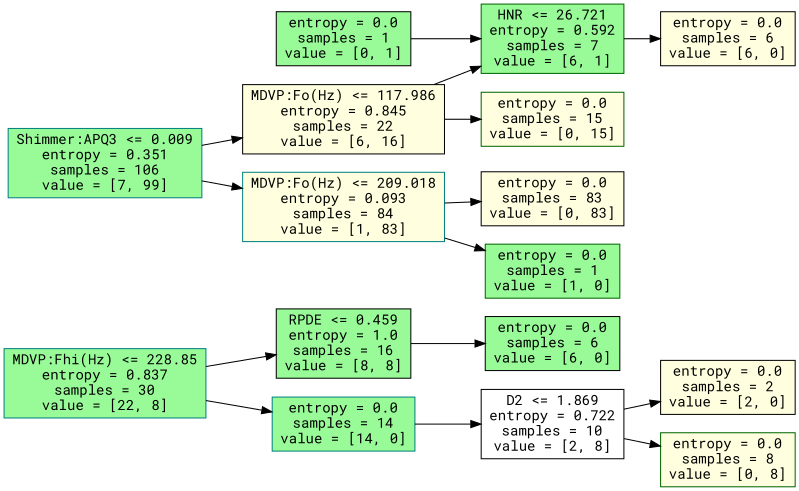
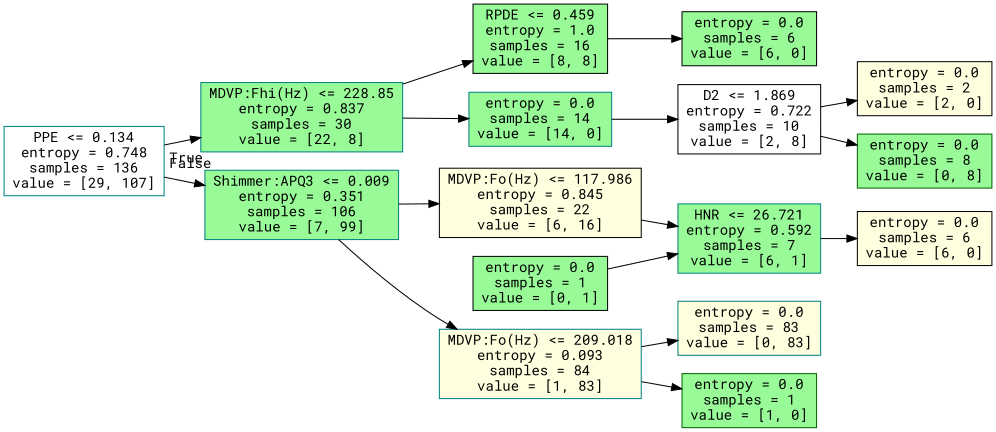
(553, 39) -> (749, 239)
(553, 119) -> none
none -> (84, 161)
(553, 199) -> (749, 328)
(728, 460) -> (925, 161)
